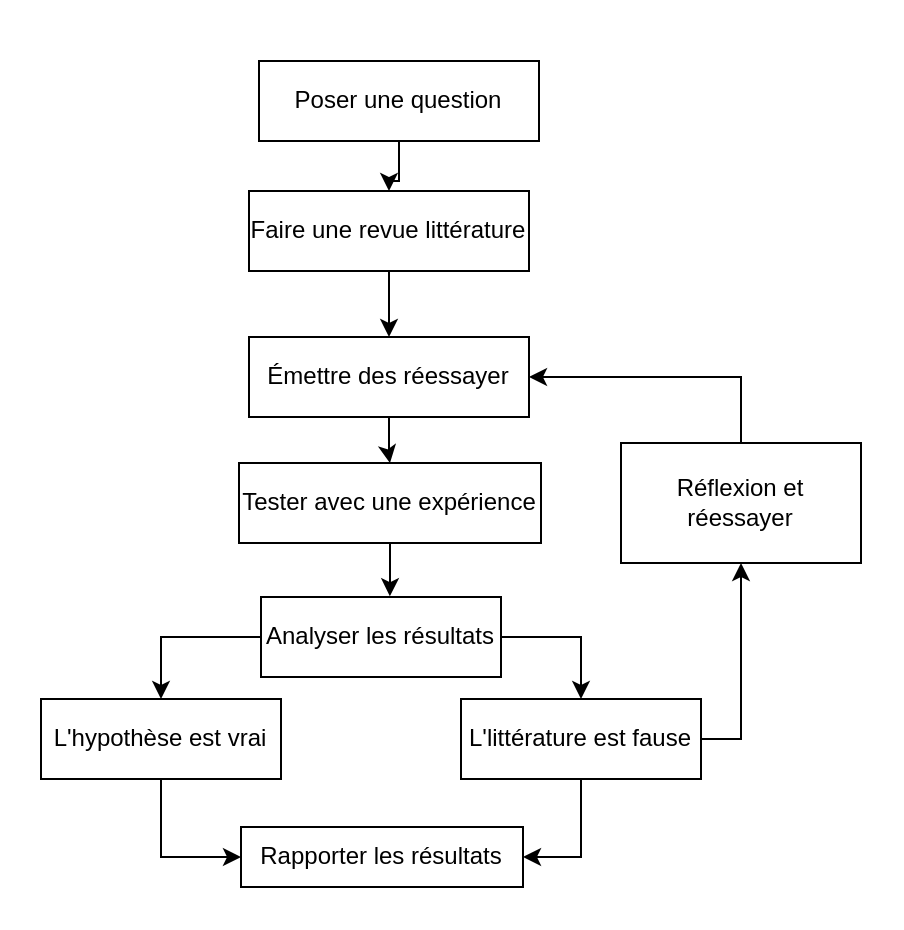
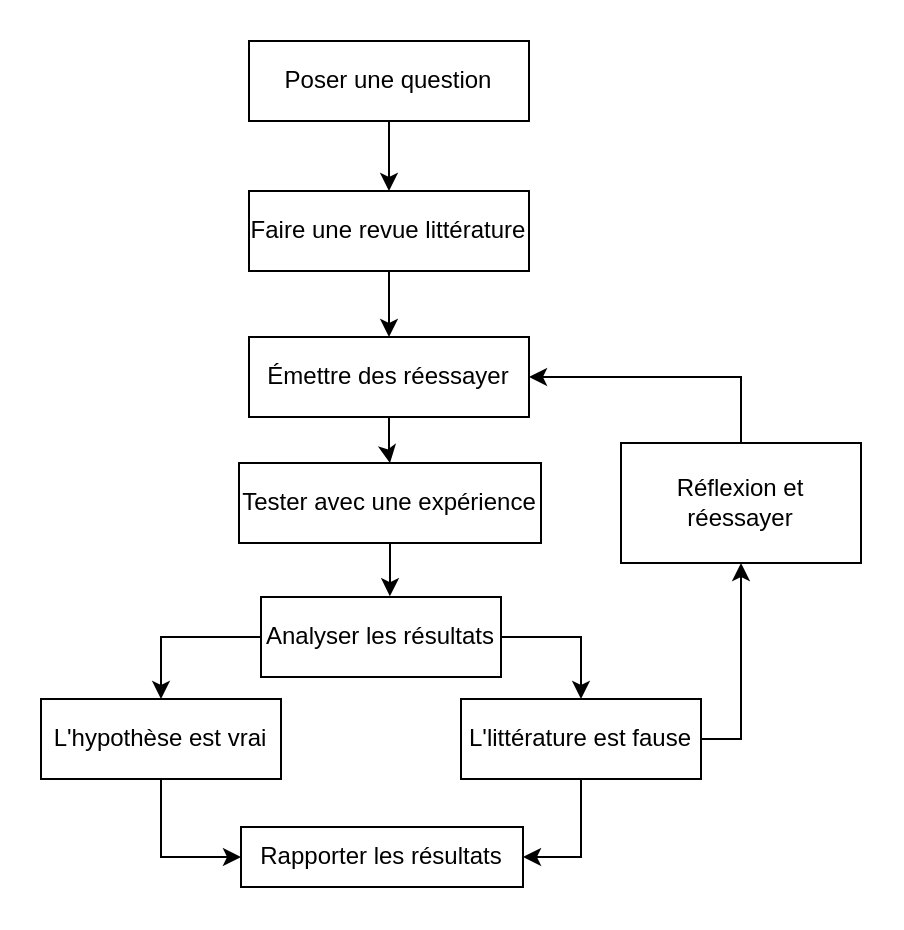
(399, 101) -> (389, 81)
